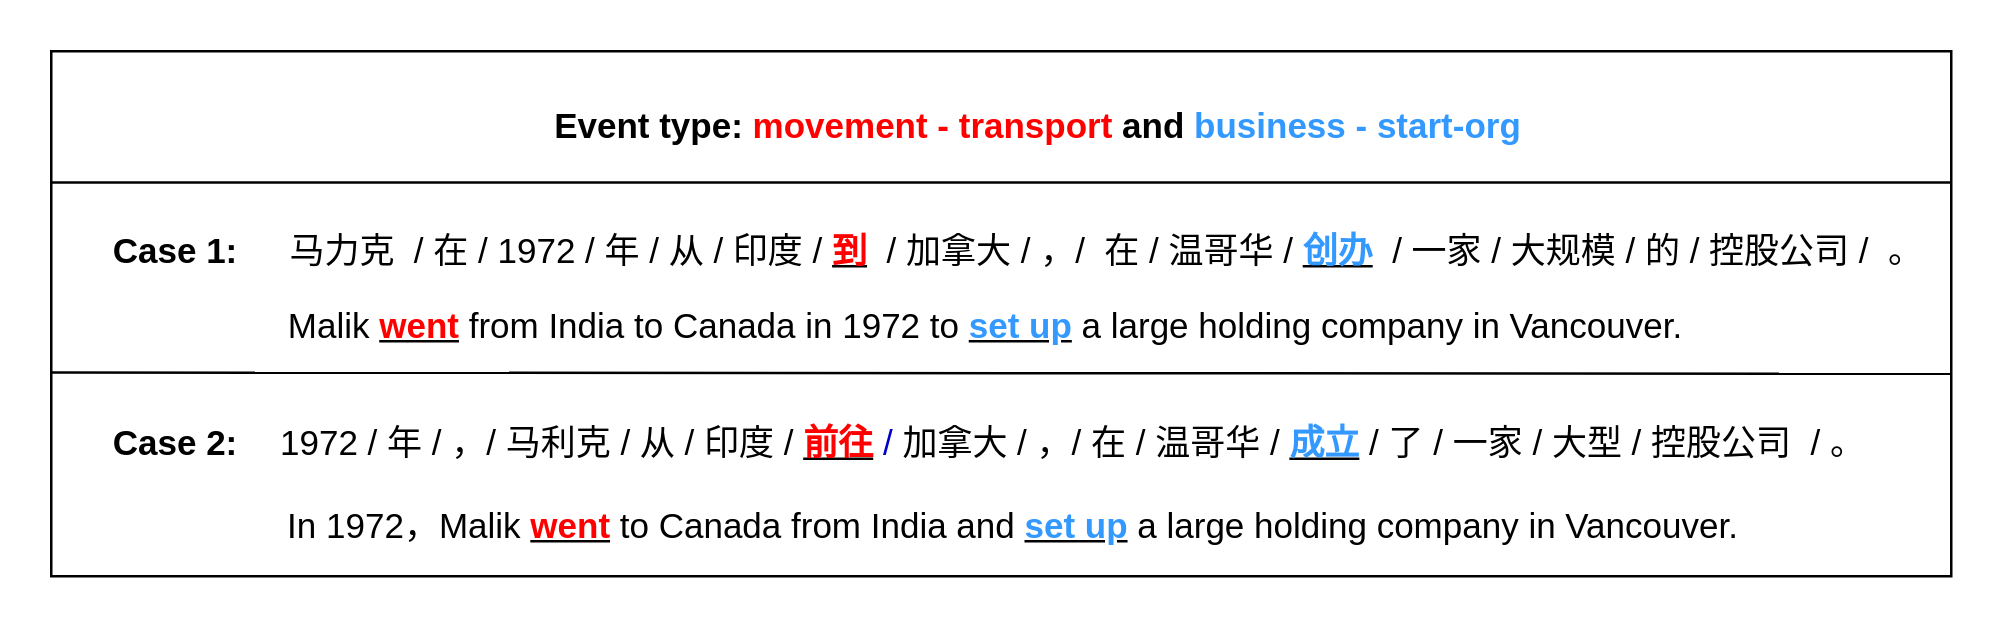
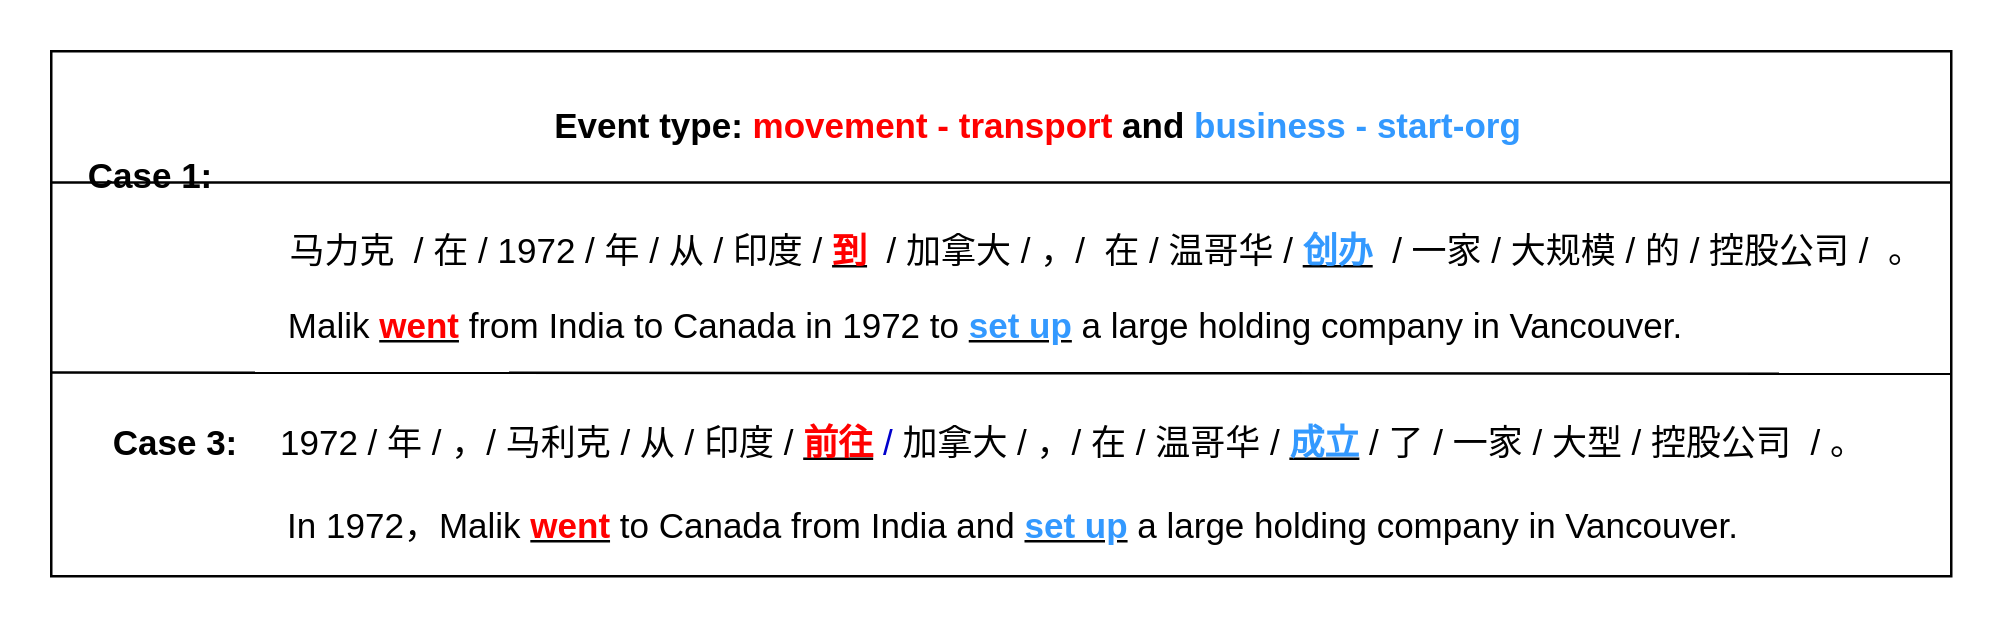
(176, 251) -> (151, 176)
(176, 444) -> (176, 444)
